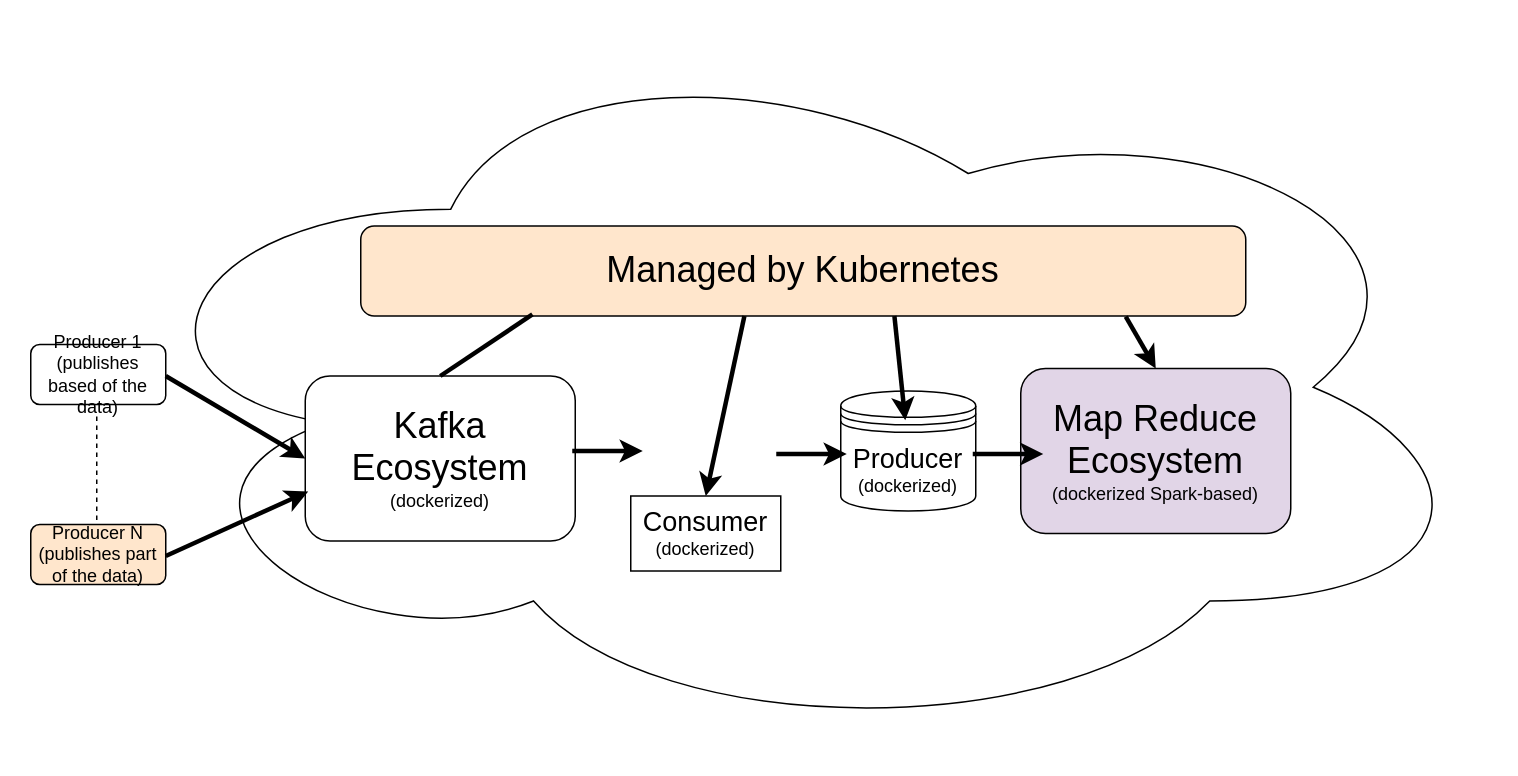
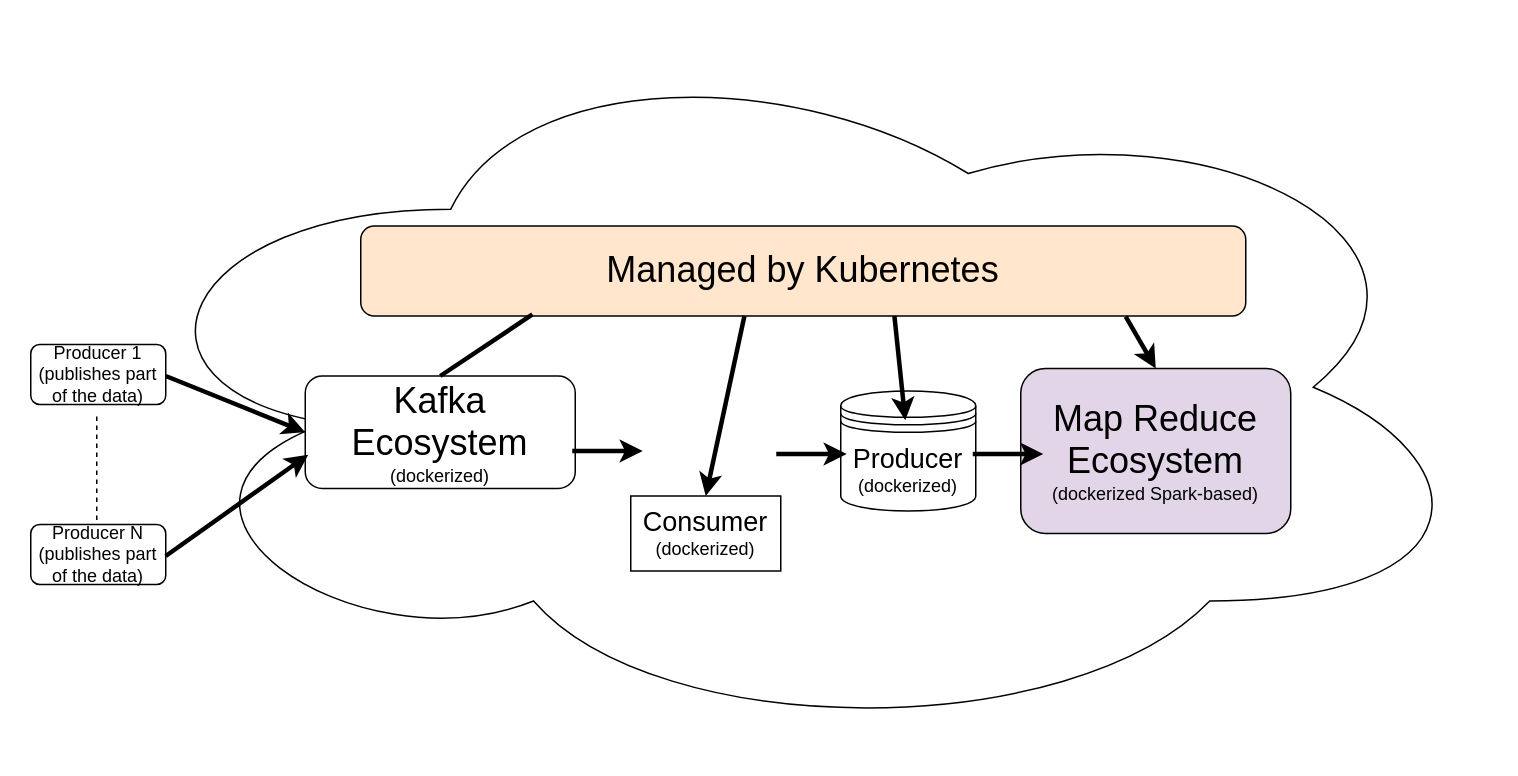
(98, 374) -> (98, 374)
(440, 458) -> (440, 432)
(98, 554) -> (98, 554)
